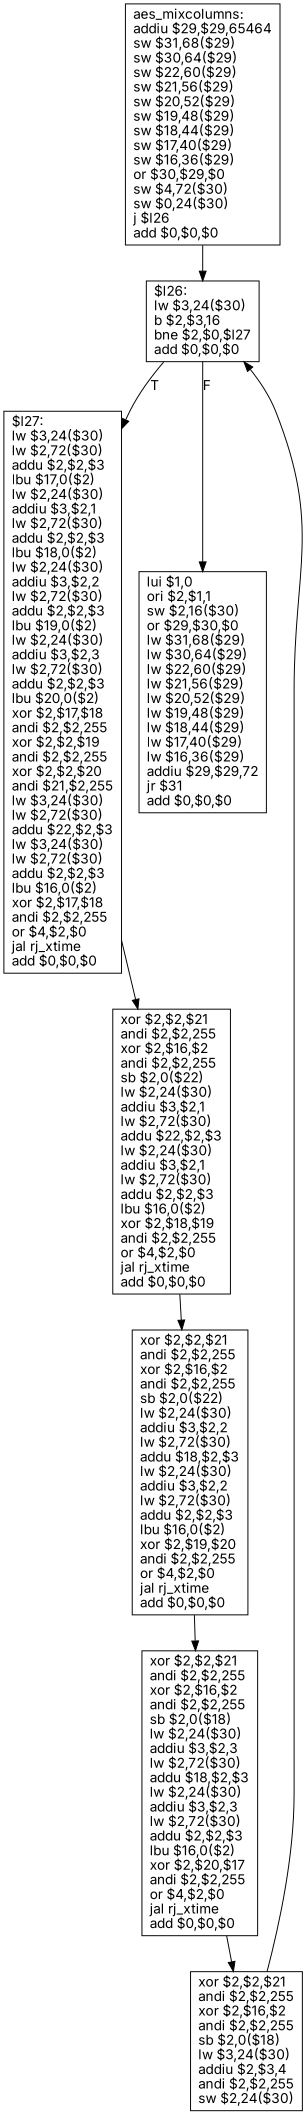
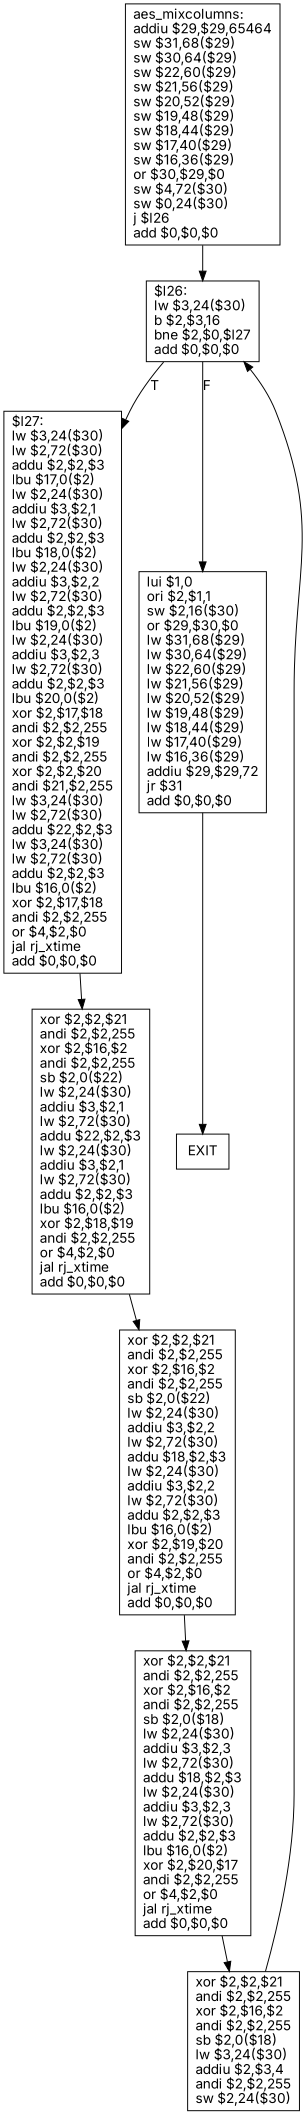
none -> (203, 1152)
